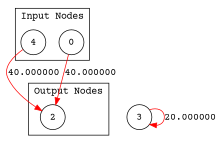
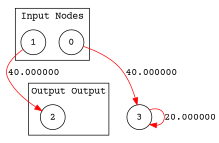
(33, 42) -> (33, 42)
(63, 76) -> (117, 65)
(69, 91) -> (69, 91)
